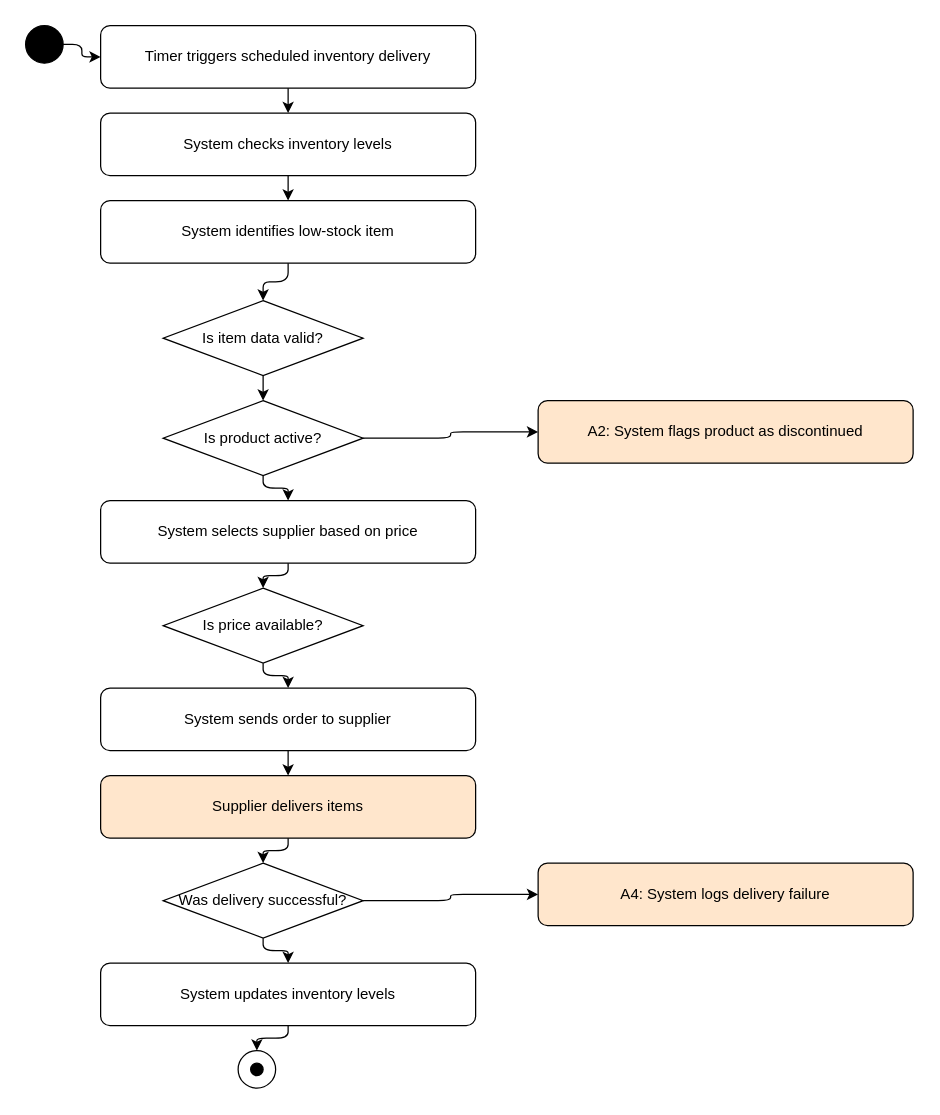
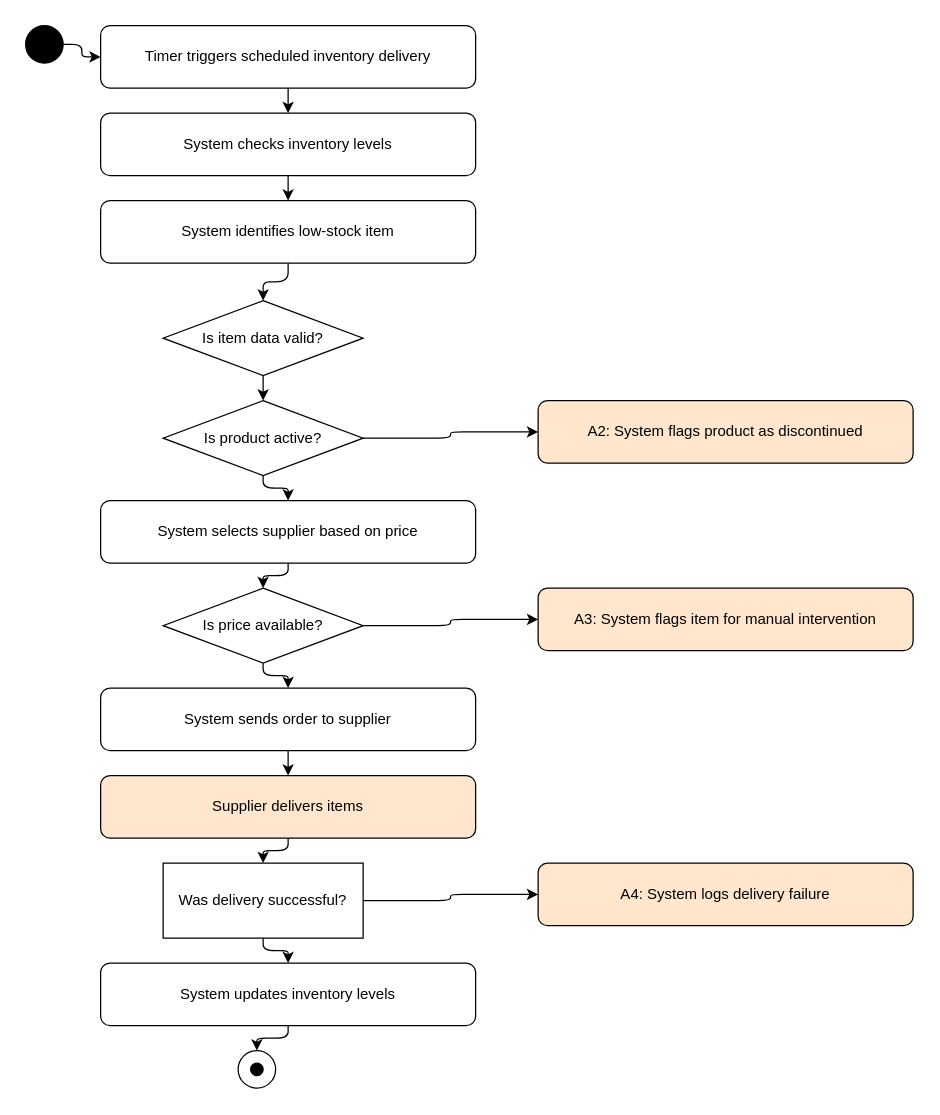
none -> (726, 619)
none -> (449, 625)
(263, 901) -> (263, 901)
